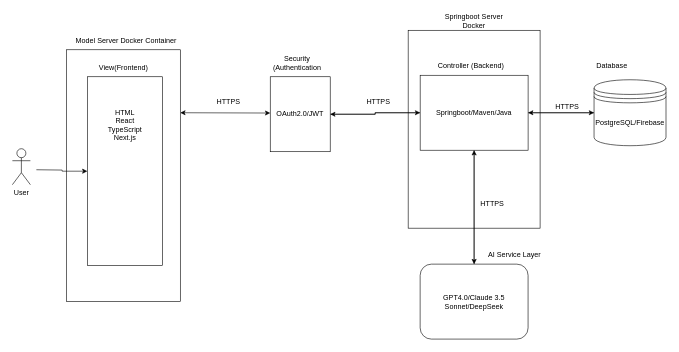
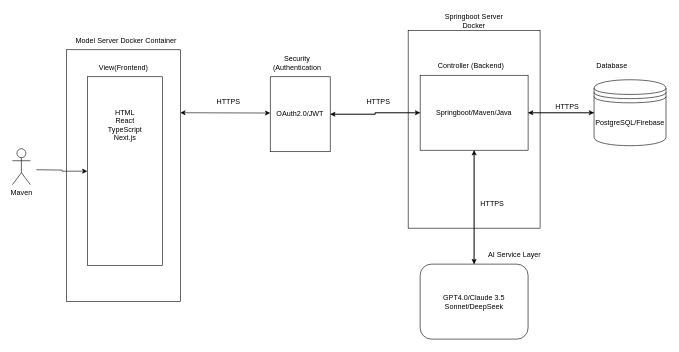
(22, 194) -> (22, 194)
